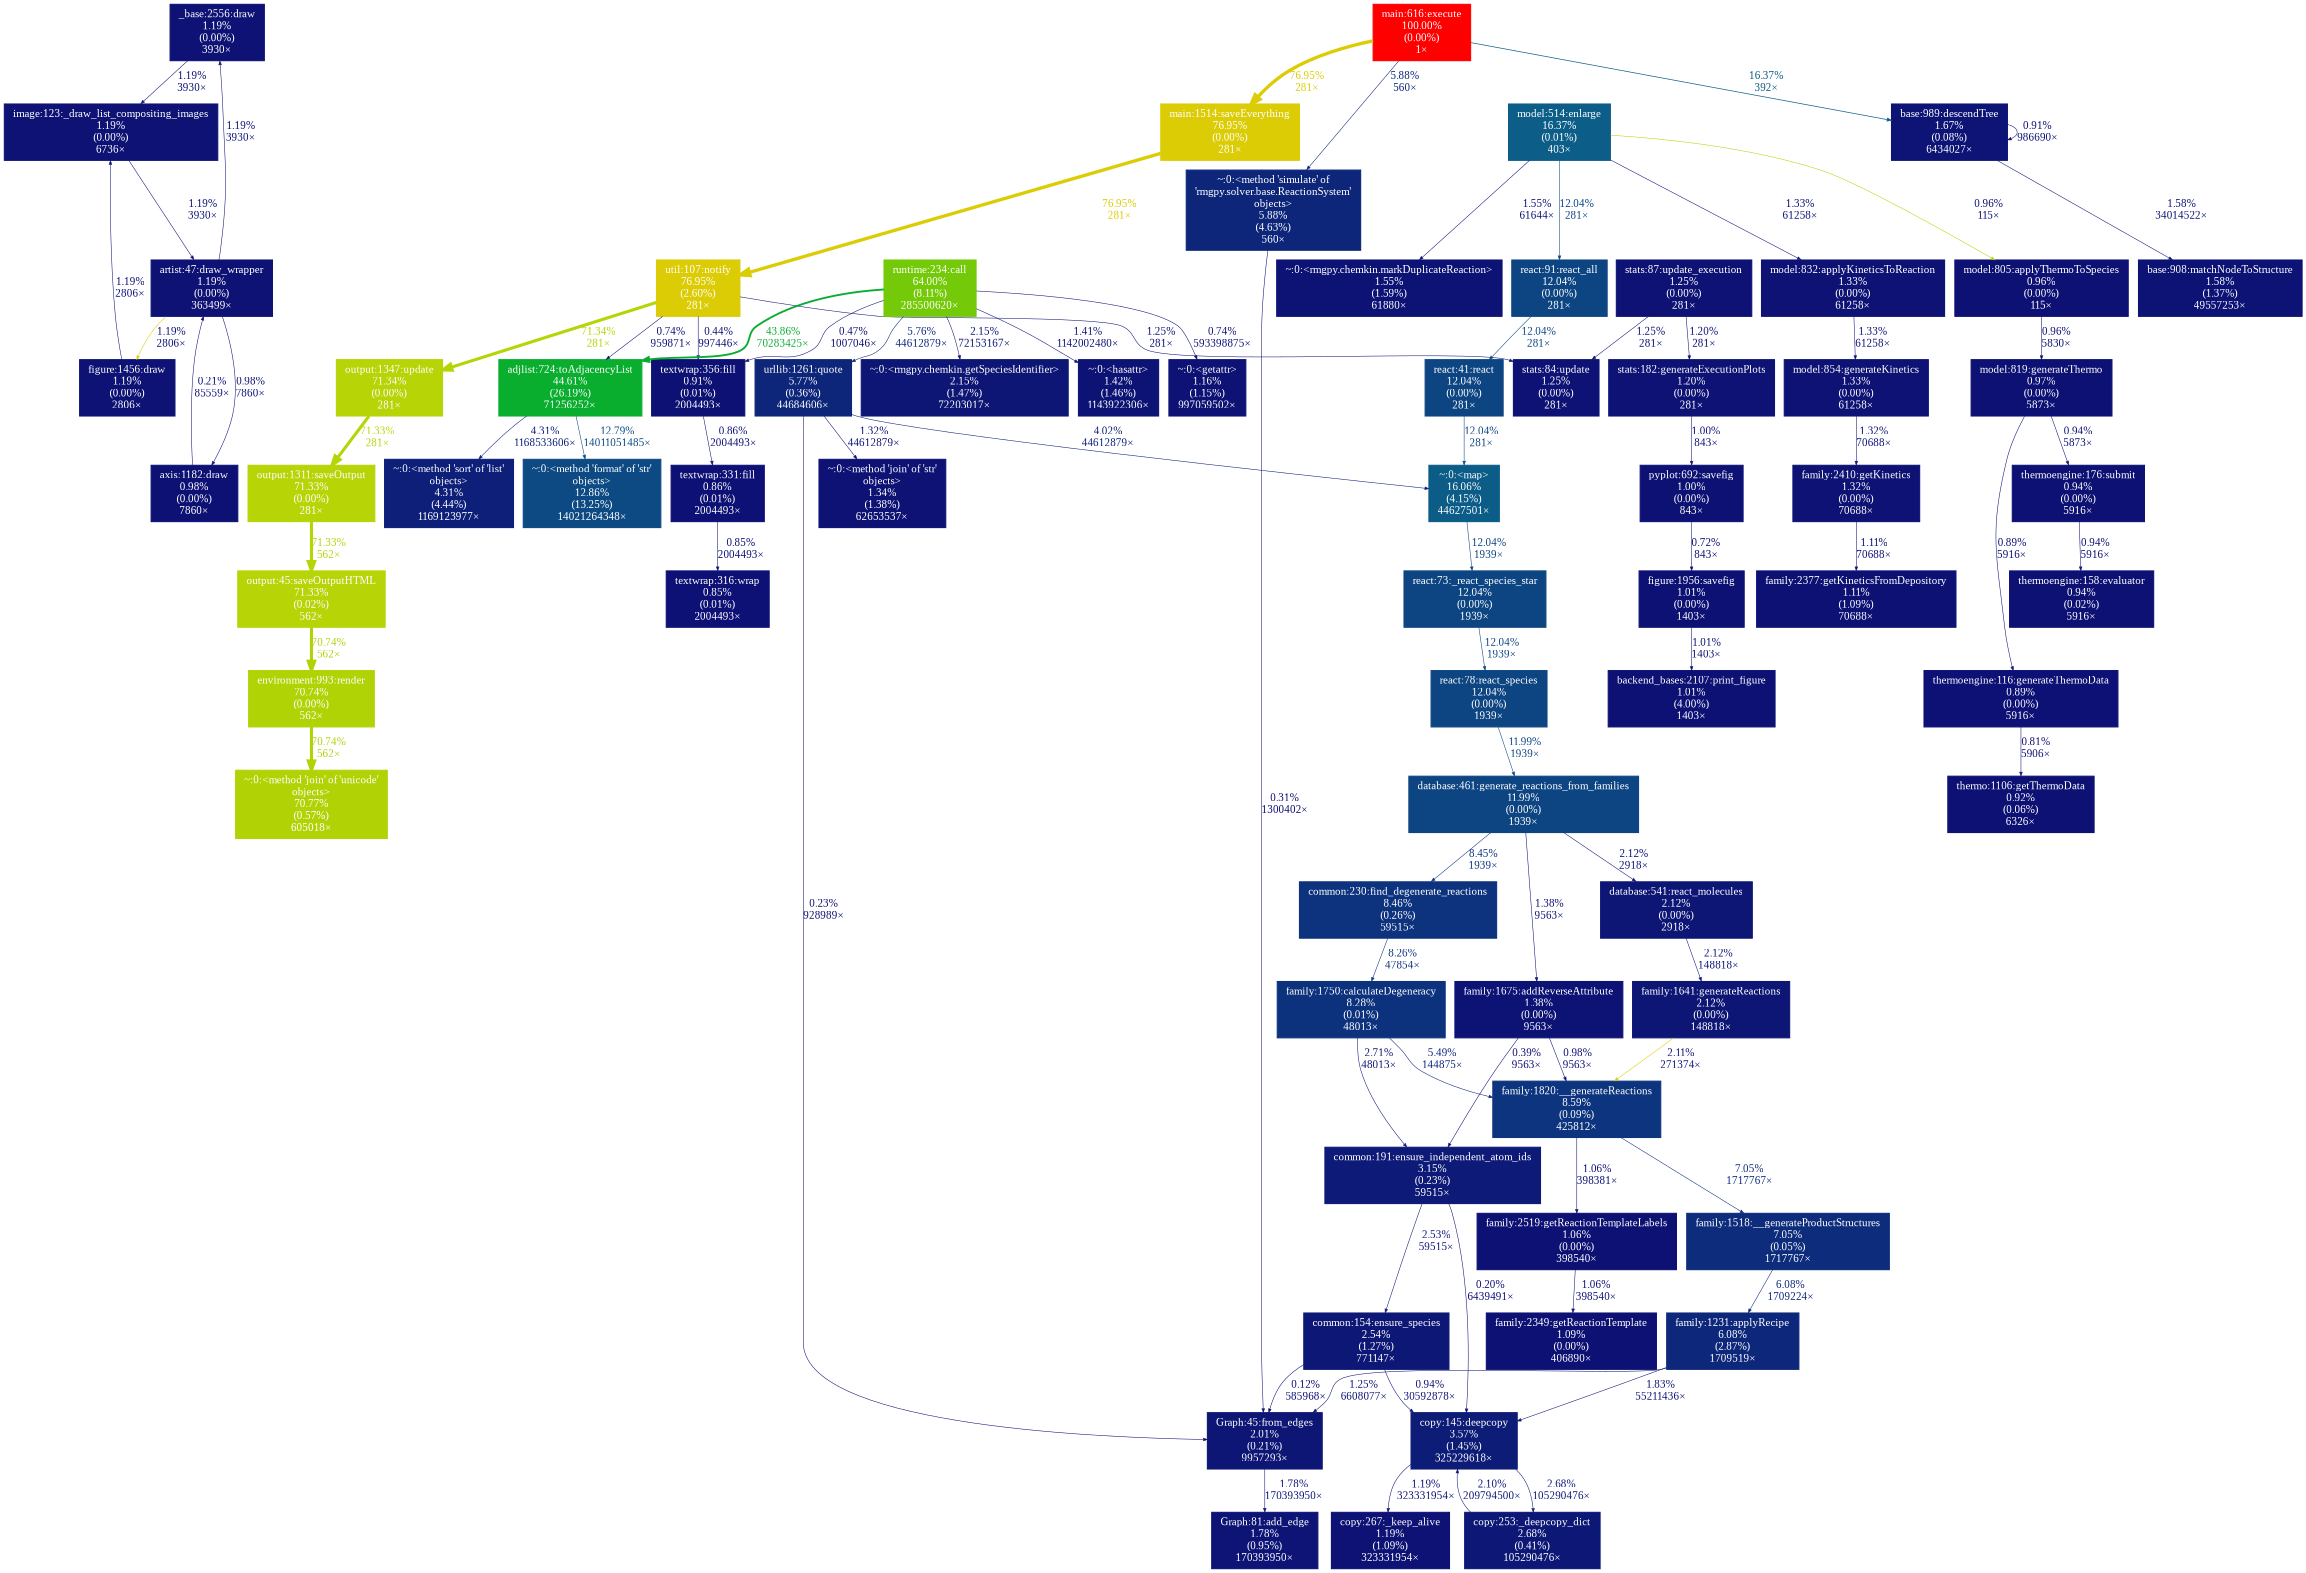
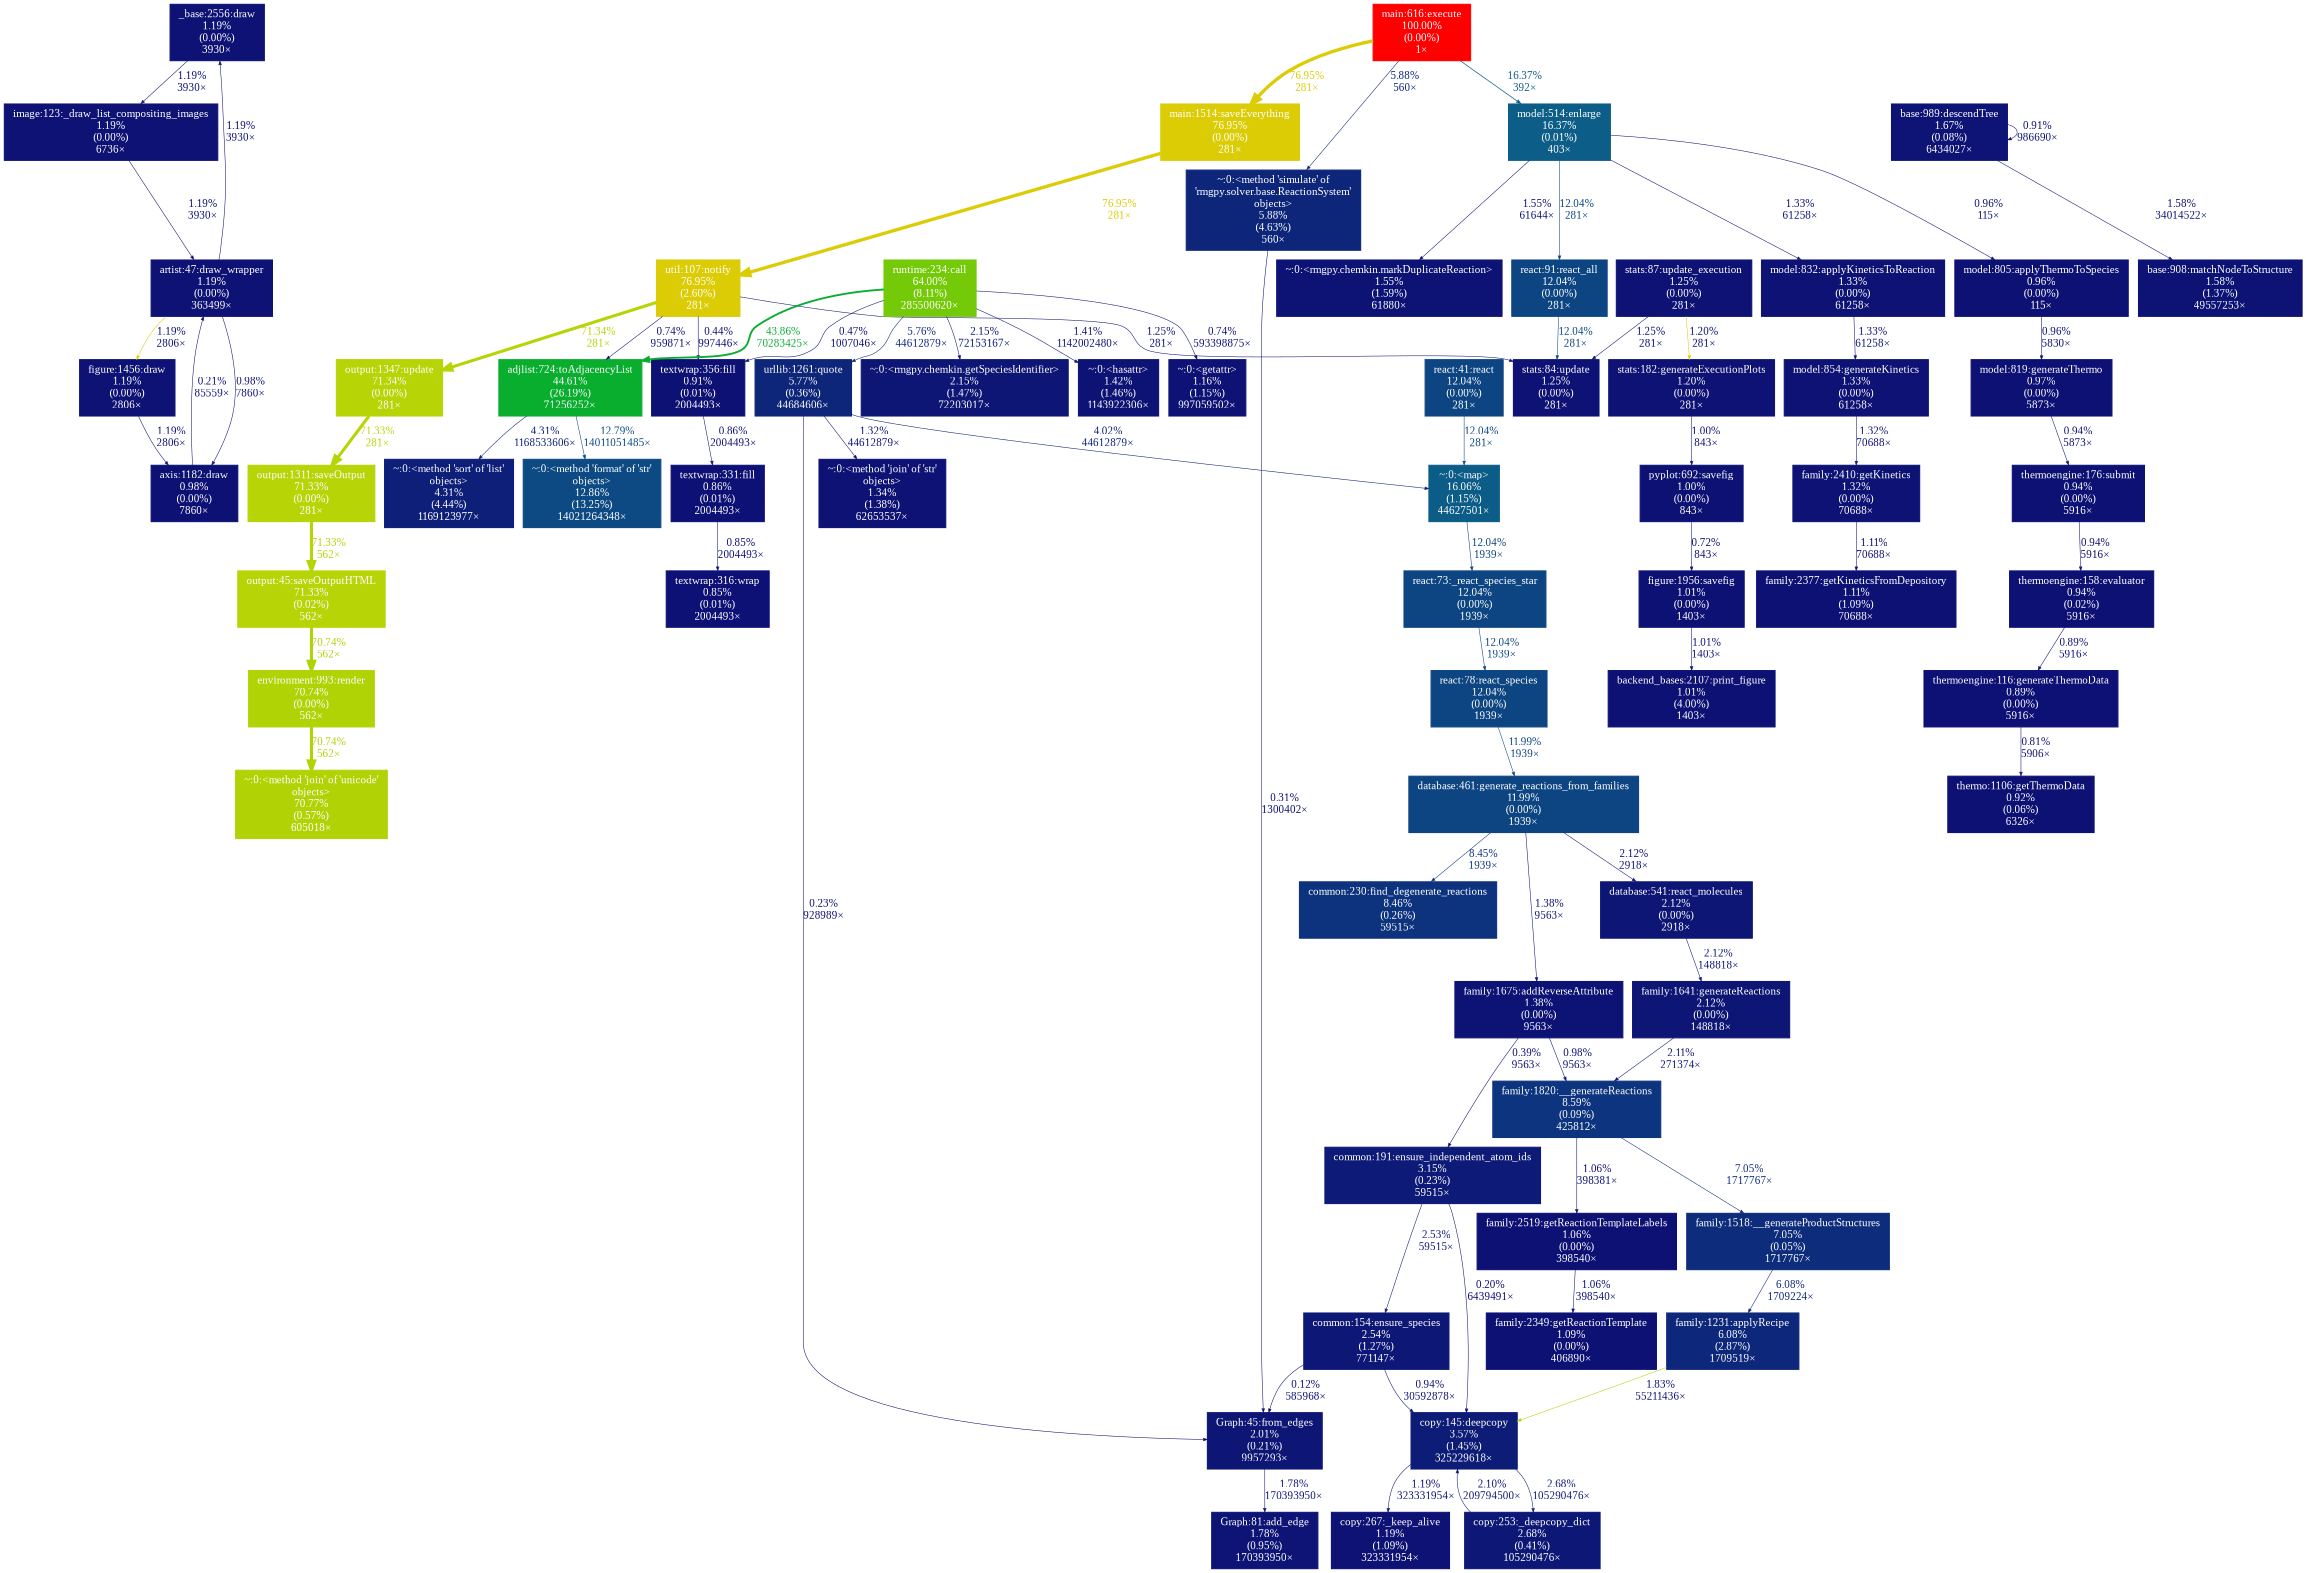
(1679, 81) -> (1489, 81)
(1810, 167) -> (1810, 167)
(112, 262) -> (151, 440)
(1512, 336) -> (1558, 336)
(1688, 336) -> (1688, 336)
(1464, 493) -> (1464, 493)
(1996, 540) -> (2052, 647)
(1361, 1010) -> none
(1646, 1058) -> (1646, 1058)
(1483, 1370) -> none
(1594, 1394) -> (1594, 1394)
